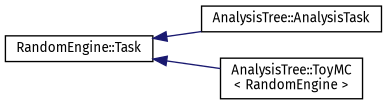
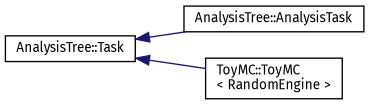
(79, 49) -> (70, 49)
(292, 78) -> (274, 78)
